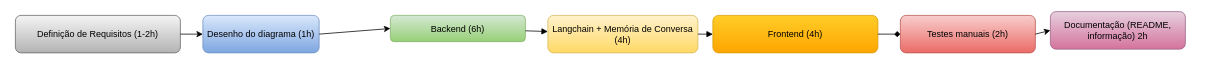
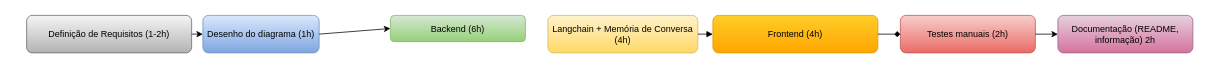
(1118, 30) -> (1125, 34)
(534, 31) -> none
(98, 34) -> (109, 34)
